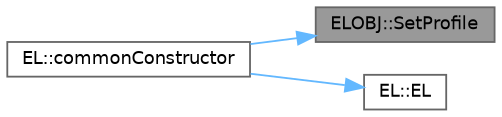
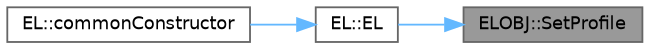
(274, 41) -> (421, 25)
